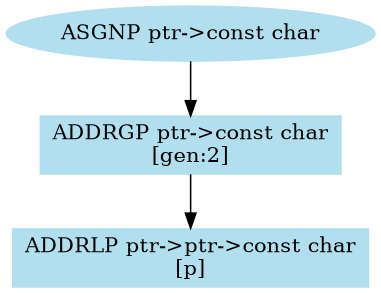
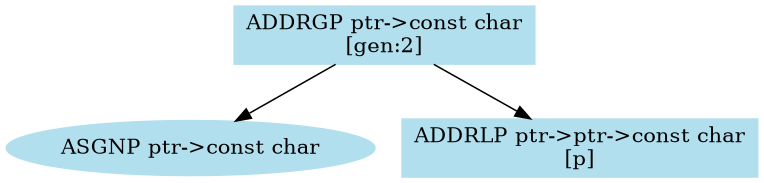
(191, 81) -> (293, 89)
